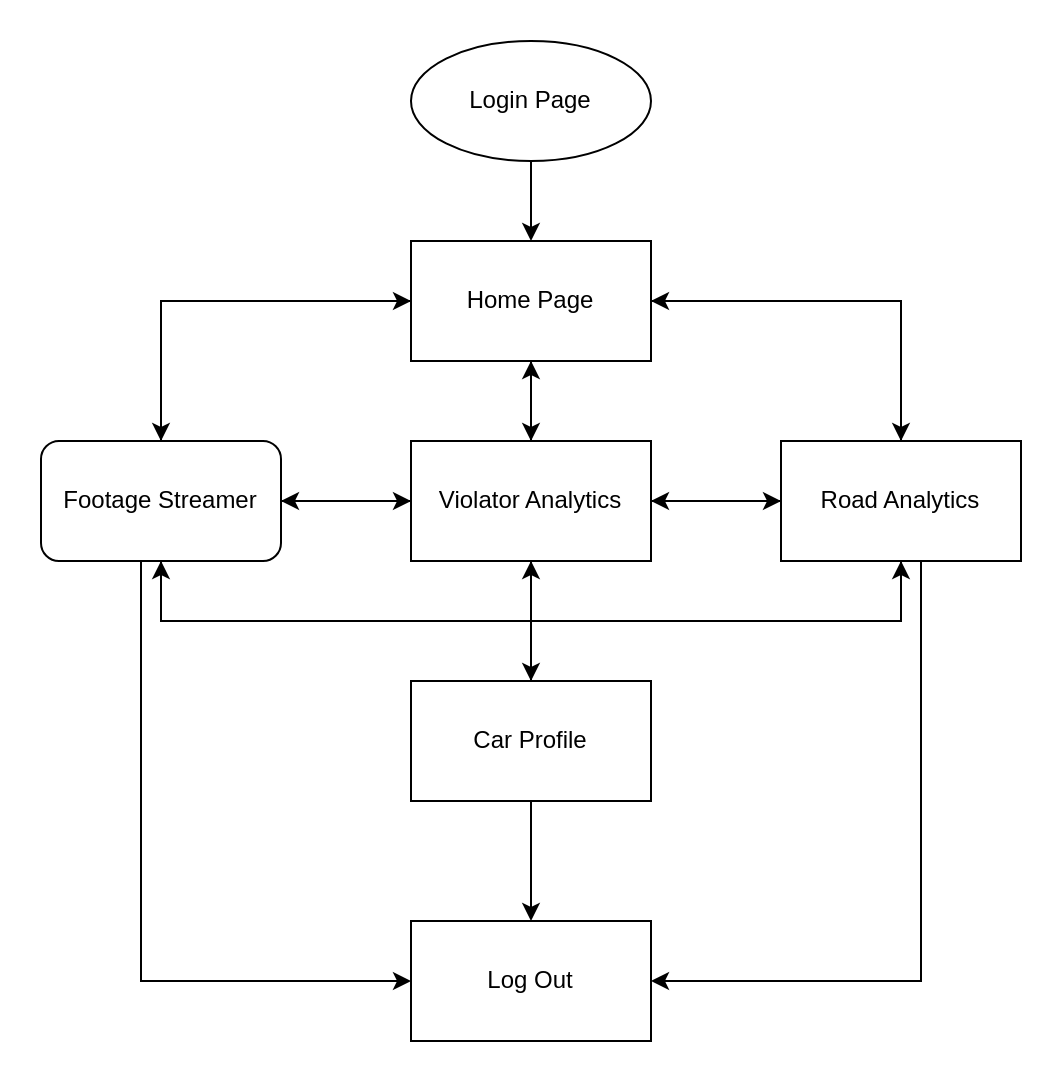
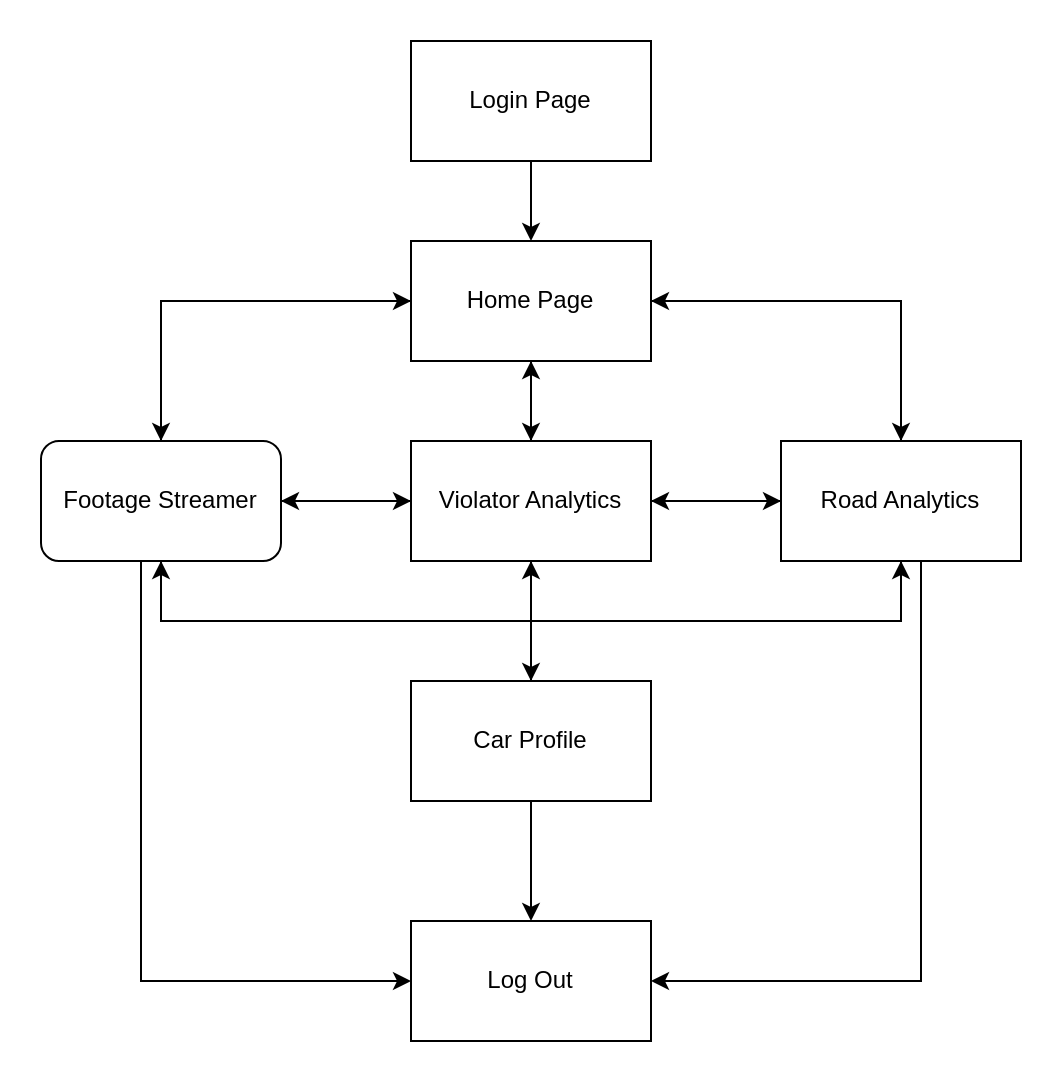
(531, 101) -> (531, 101)
